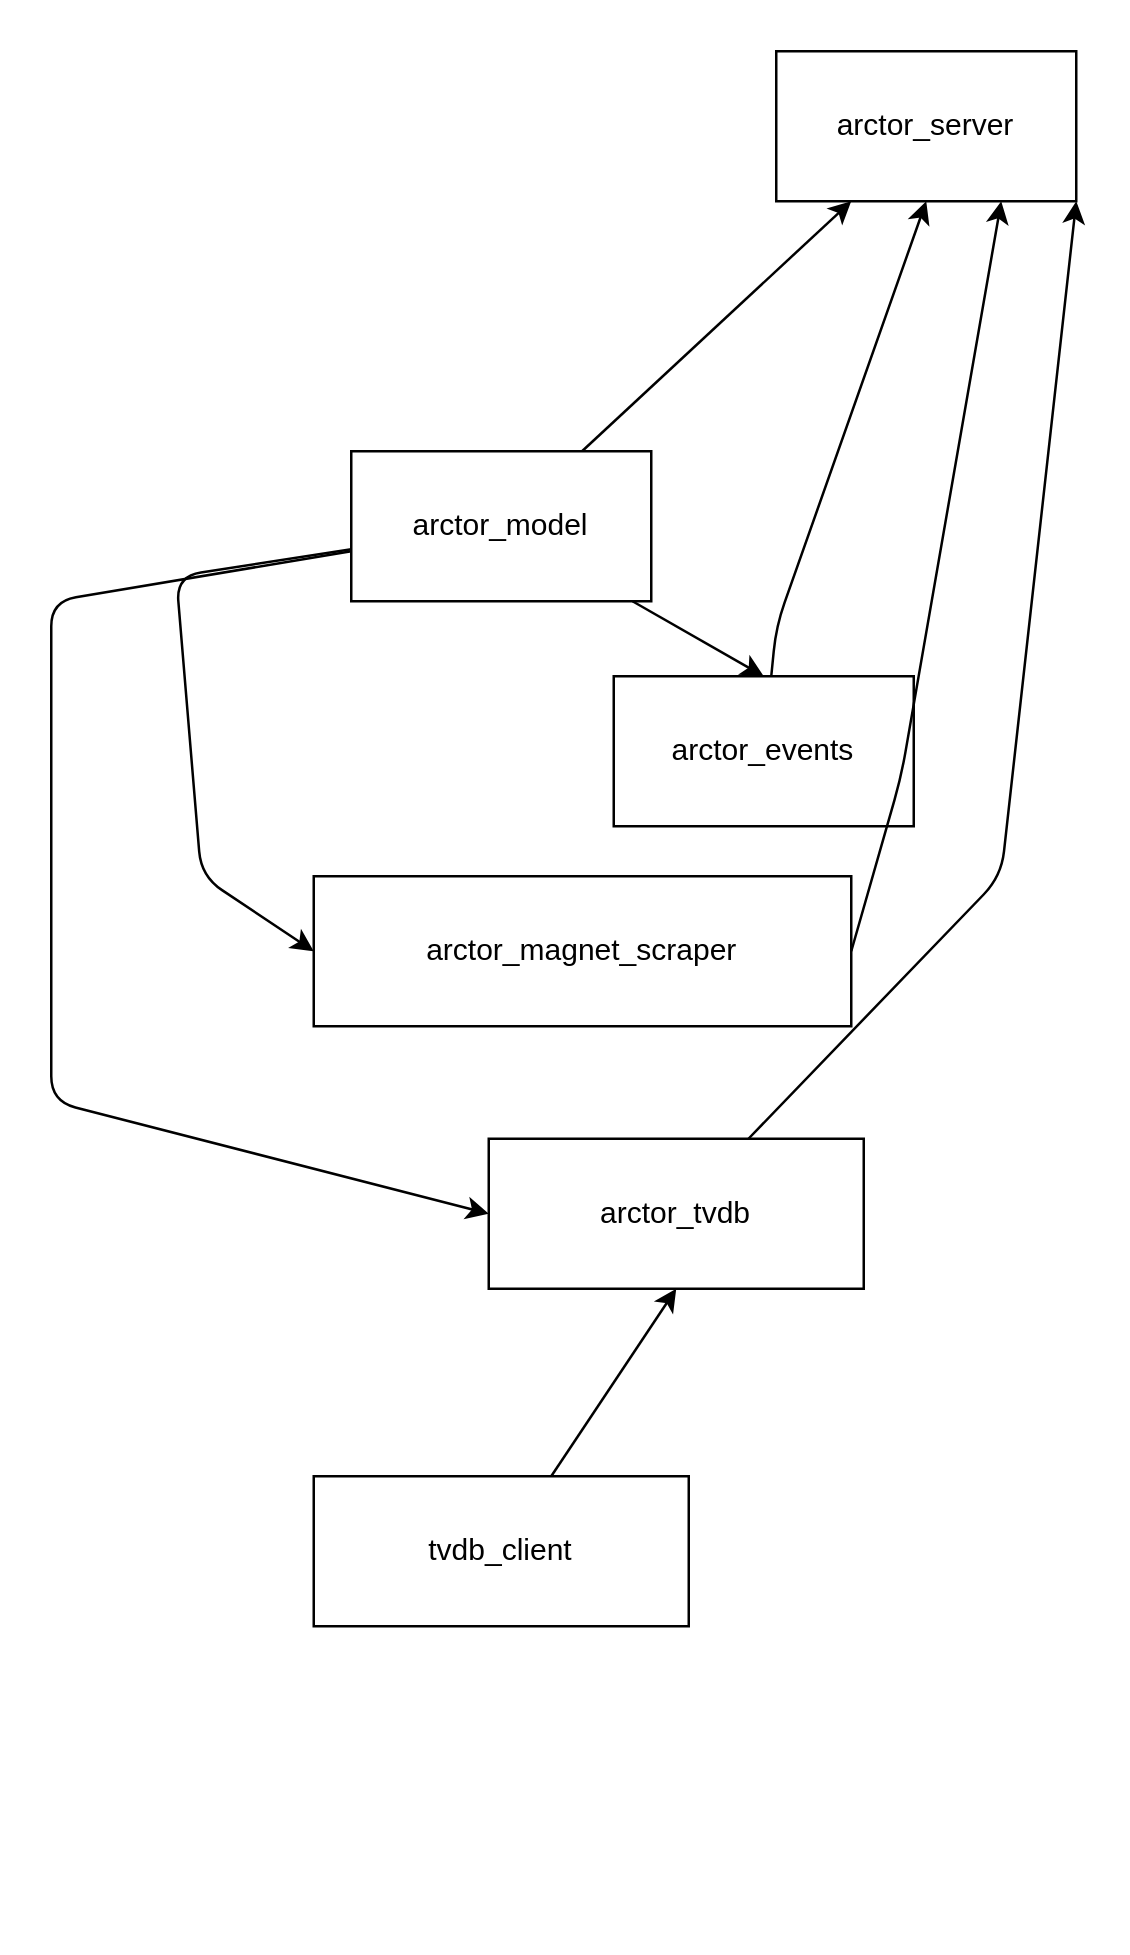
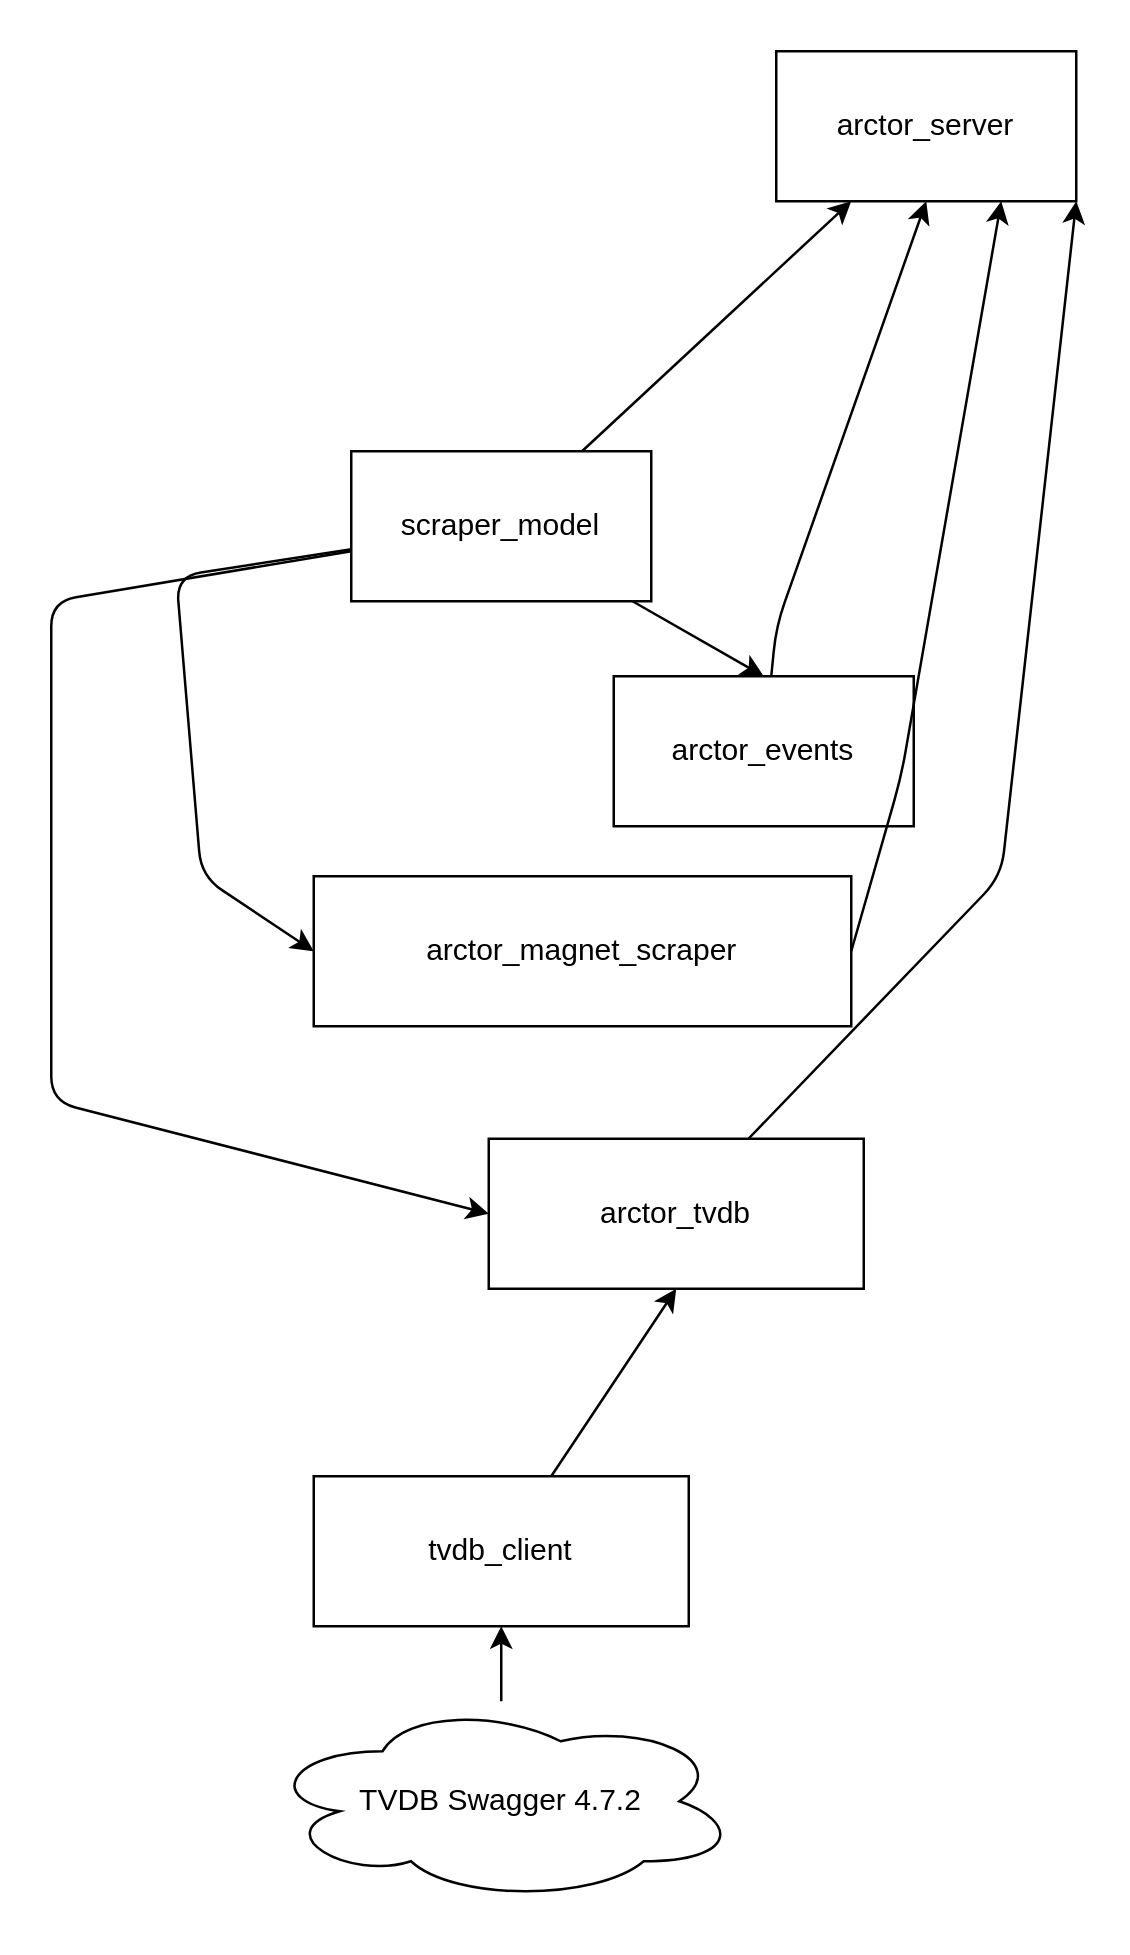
(501, 526) -> (501, 526)
none -> (501, 1672)
none -> (501, 1801)
